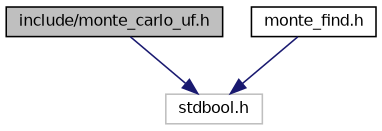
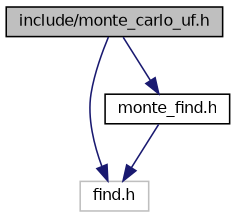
none -> (137, 59)
(214, 109) -> (114, 196)
